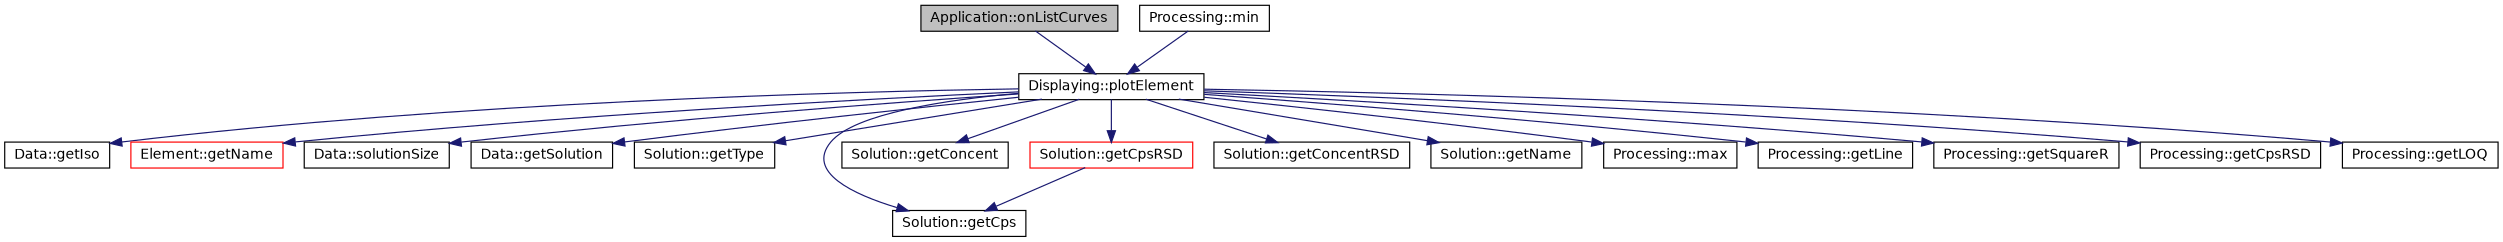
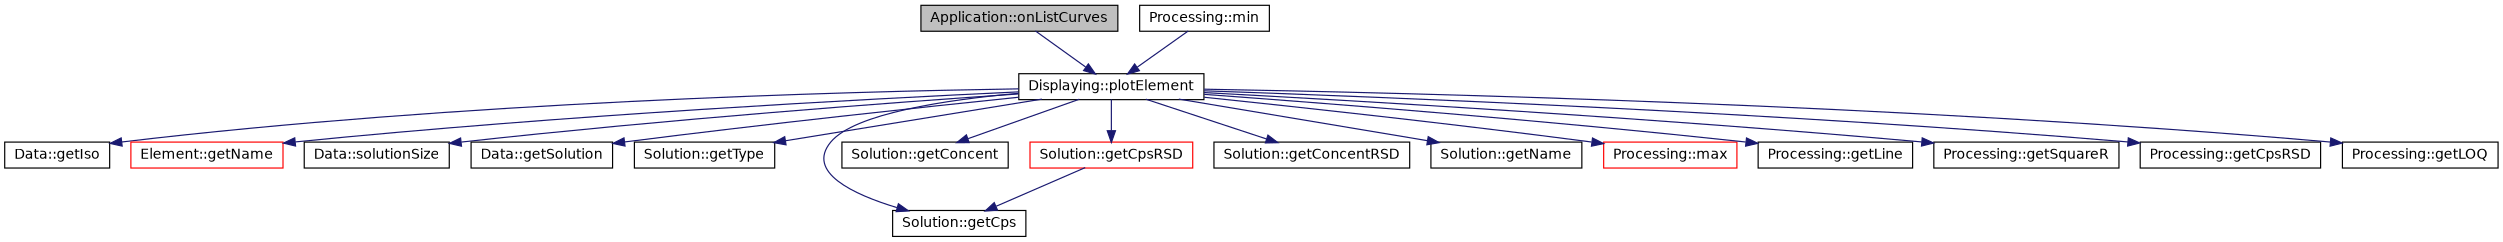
(1670, 155) -> (1670, 155)
